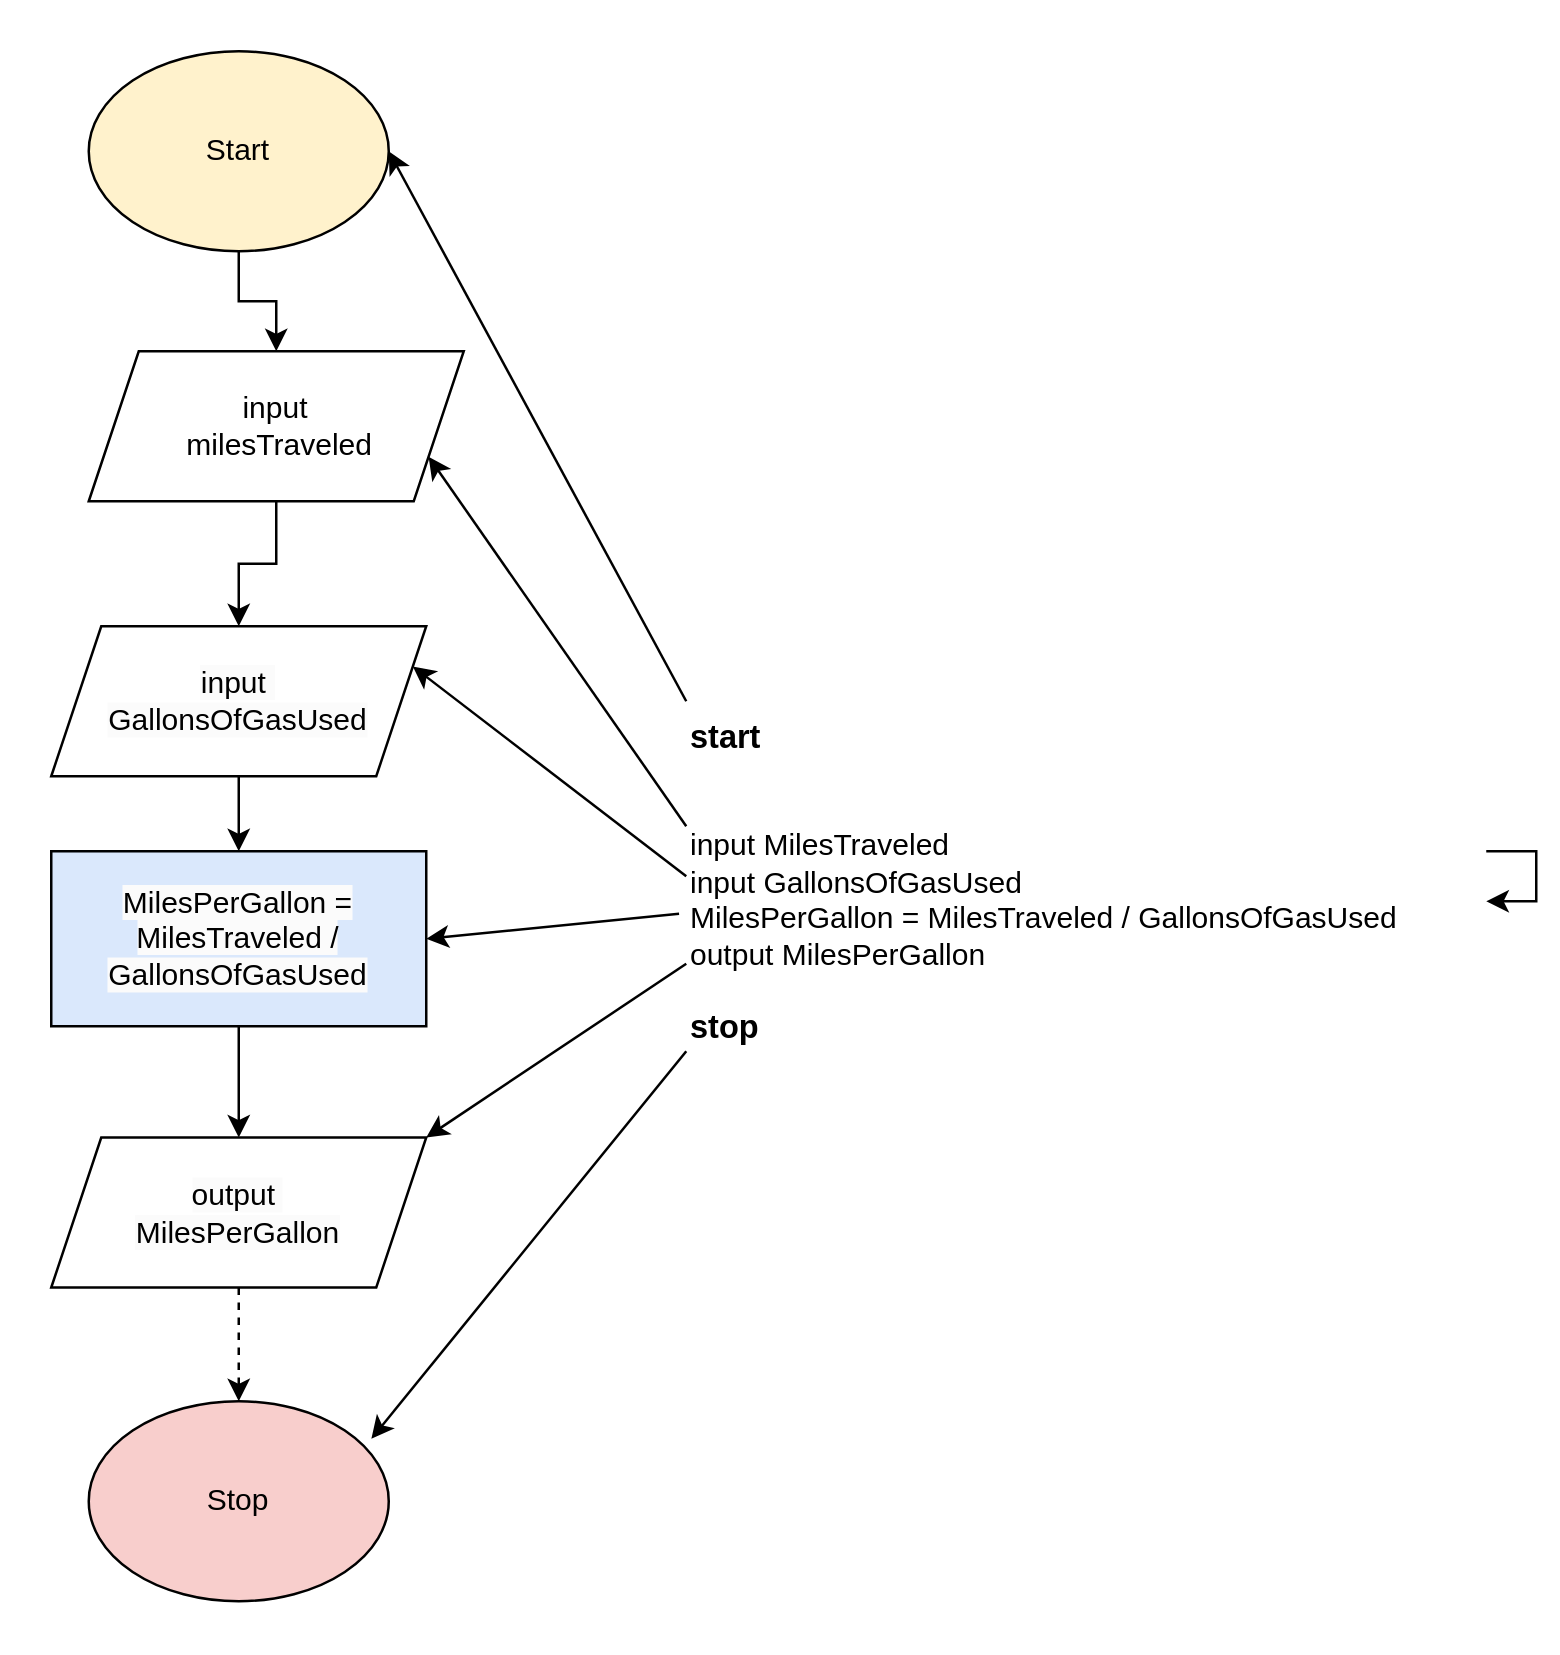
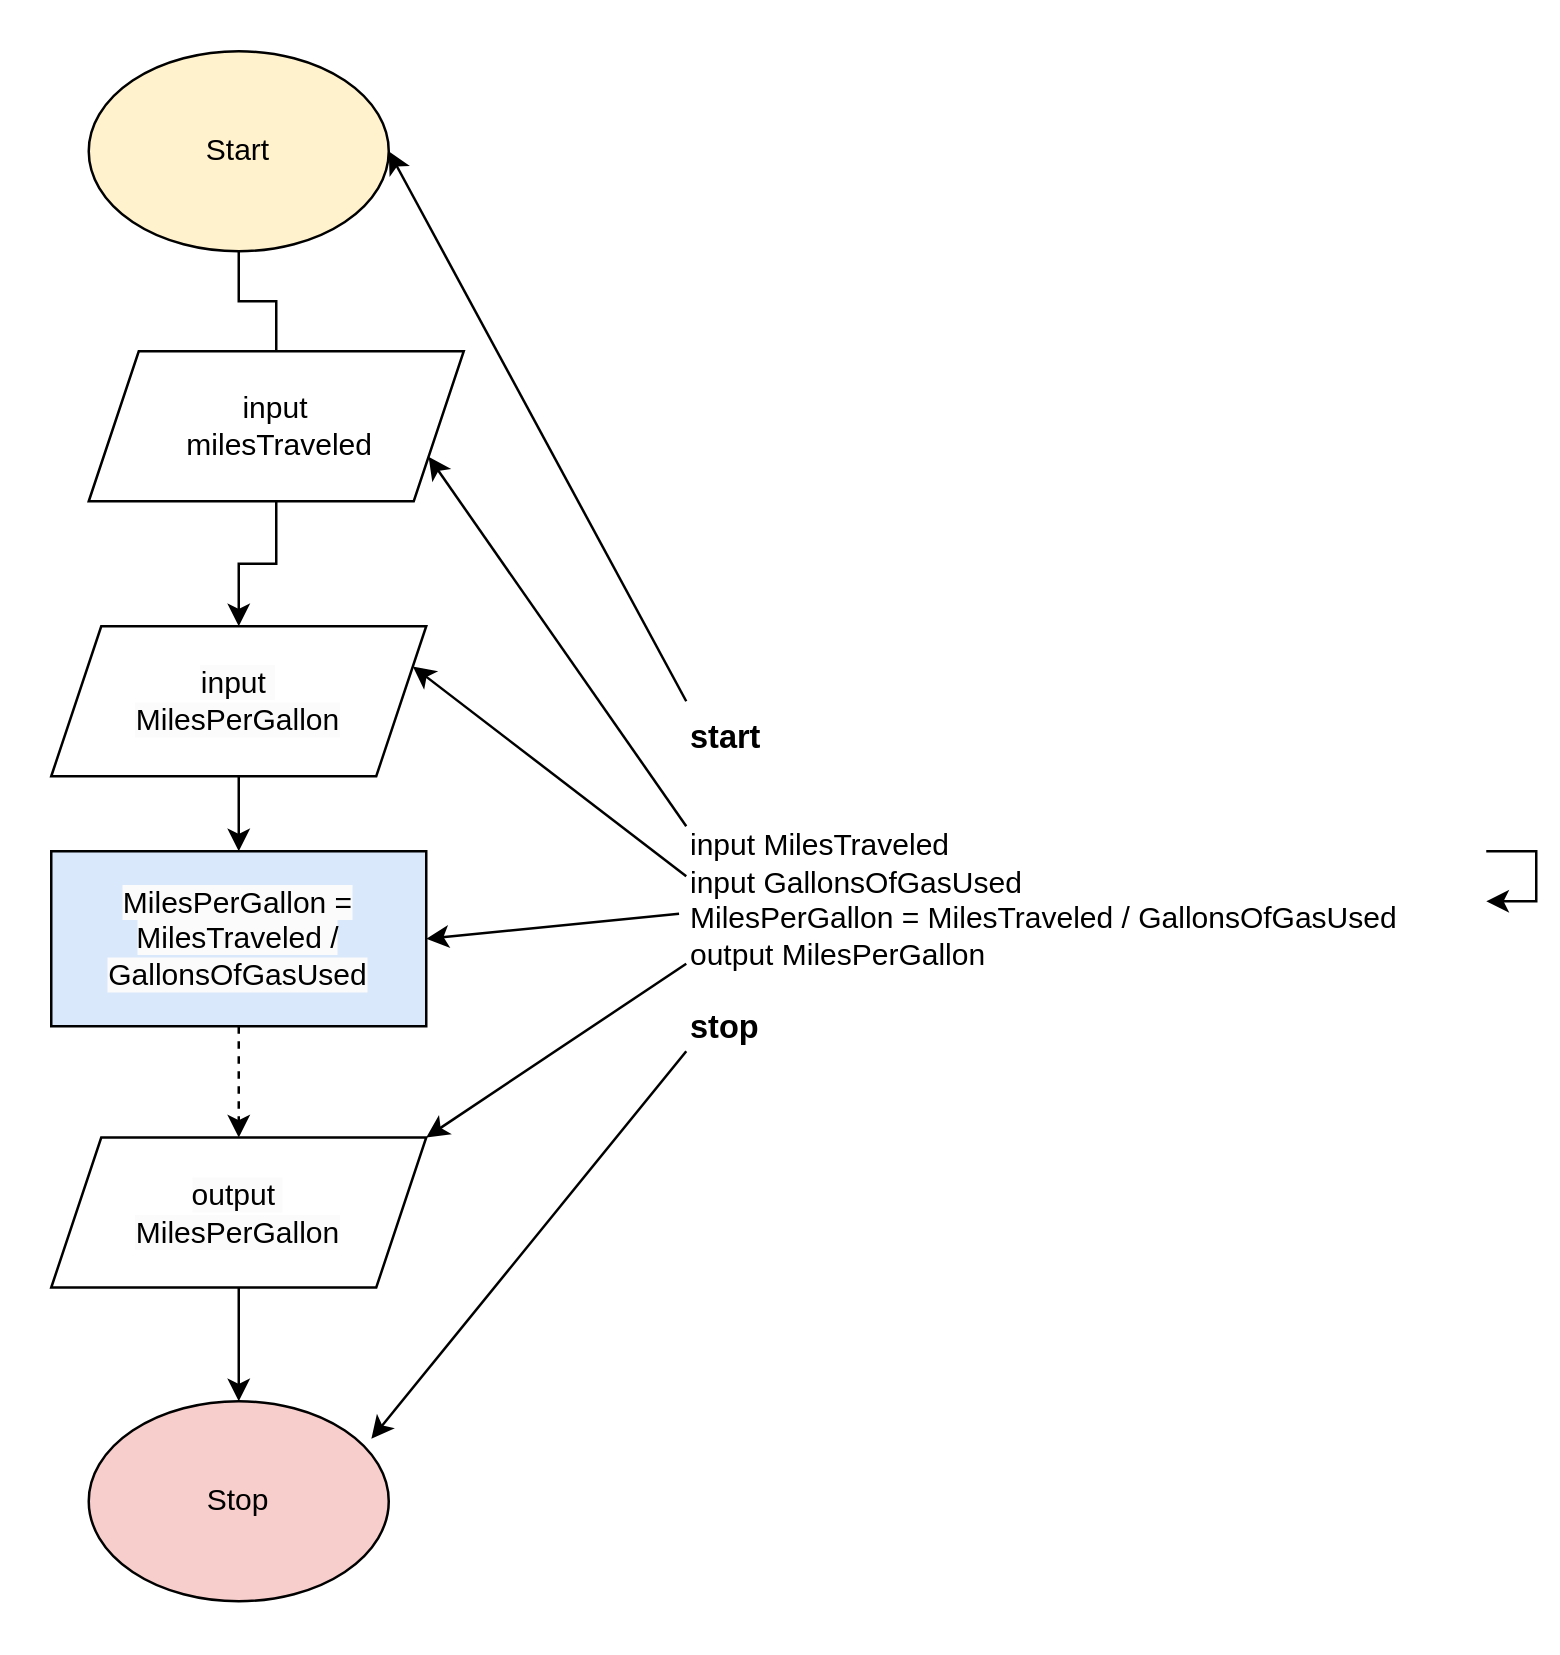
(276, 333) -> (276, 340)
(239, 701) -> (239, 701)
(239, 1072) -> (239, 1072)
(239, 1333) -> (239, 1333)
